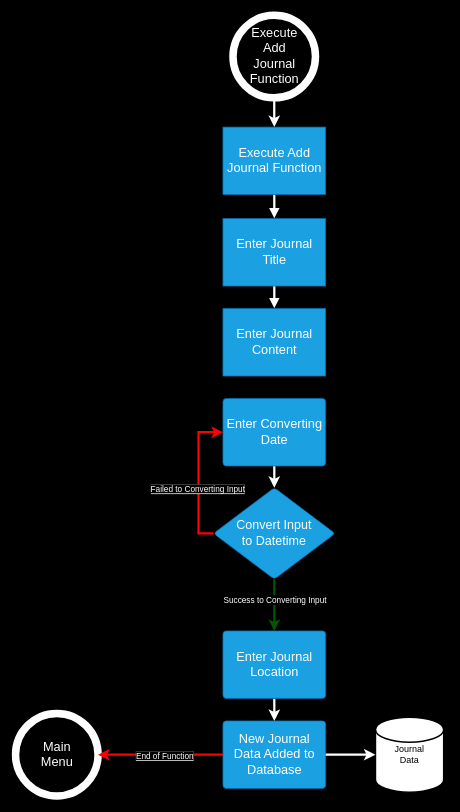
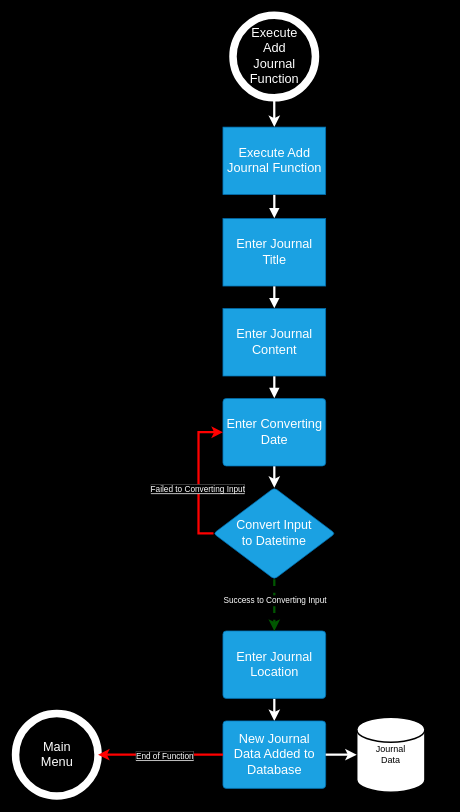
none -> (274, 383)
(274, 612) -> (274, 612)
(410, 755) -> (391, 755)
